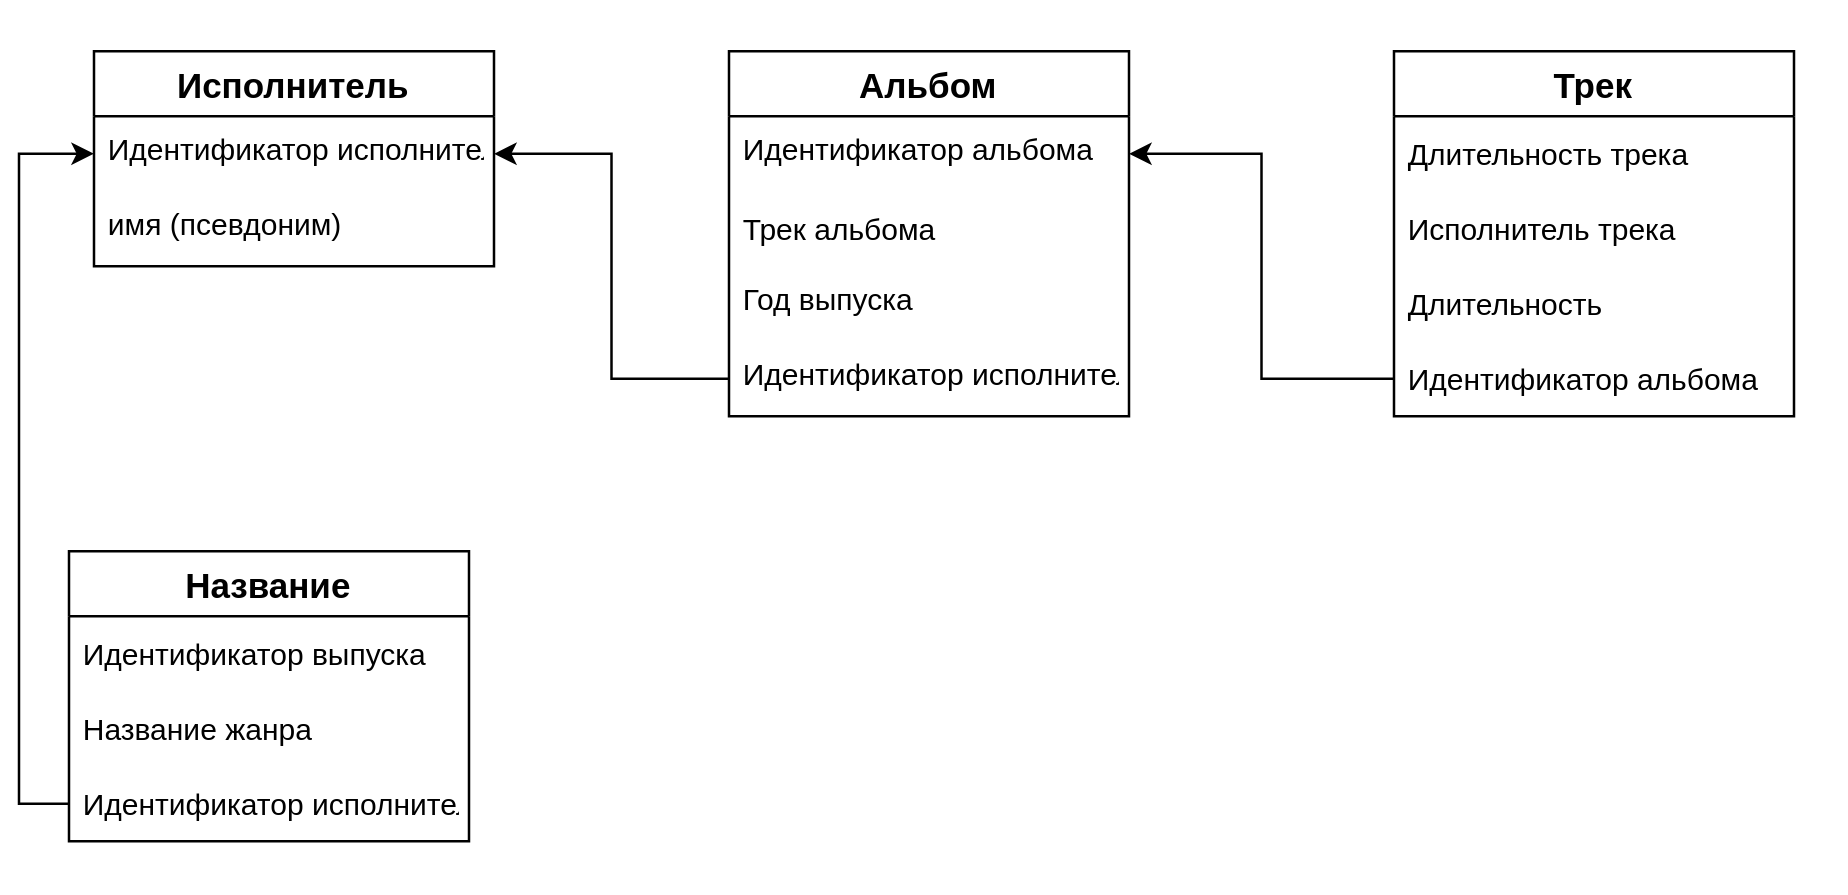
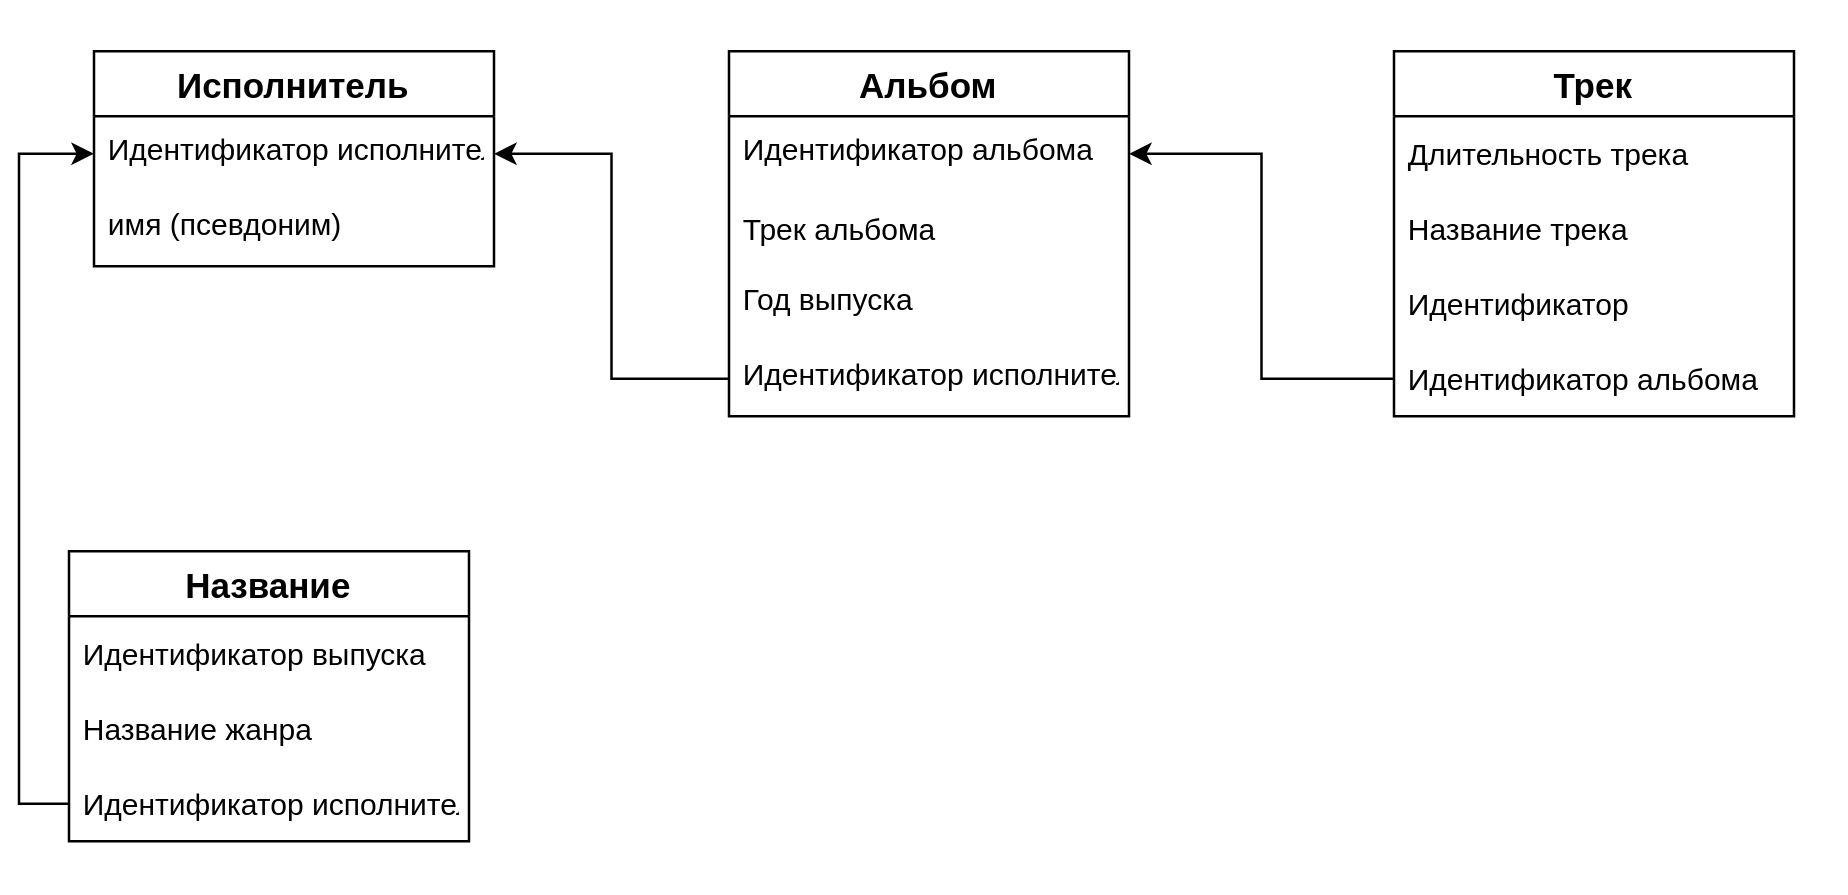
(1546, 230) -> (1521, 230)
(1508, 305) -> (1517, 305)
